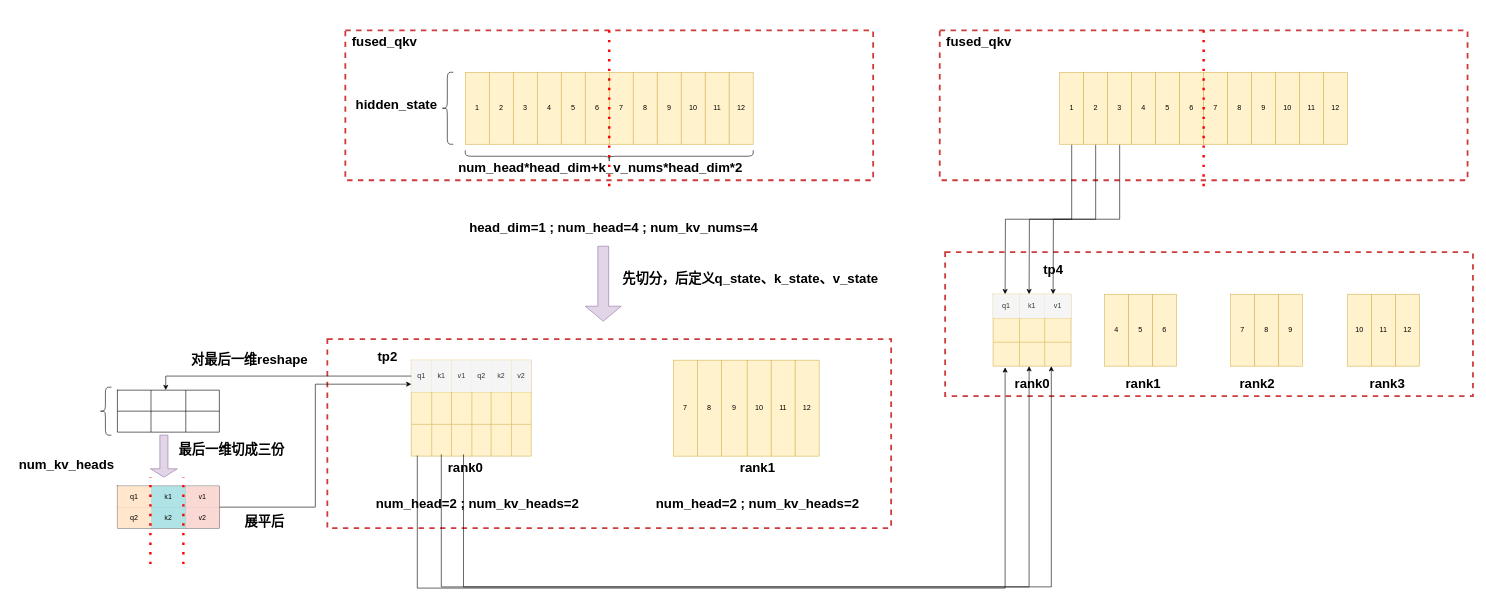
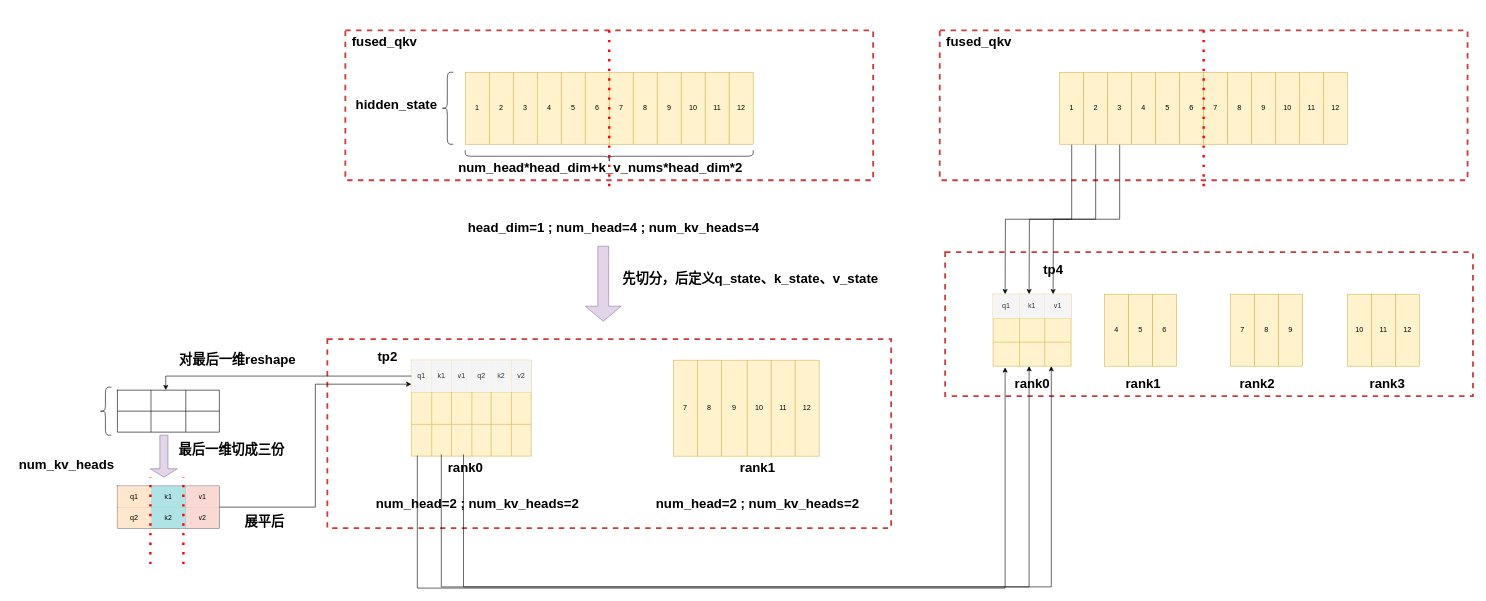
(614, 228) -> (614, 228)
(249, 360) -> (237, 360)
